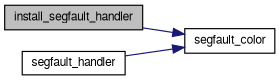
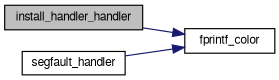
(74, 18) -> (74, 18)
(230, 41) -> (230, 41)
